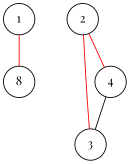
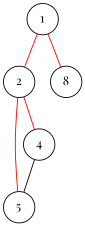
none -> (31, 51)
(91, 145) -> (19, 207)
